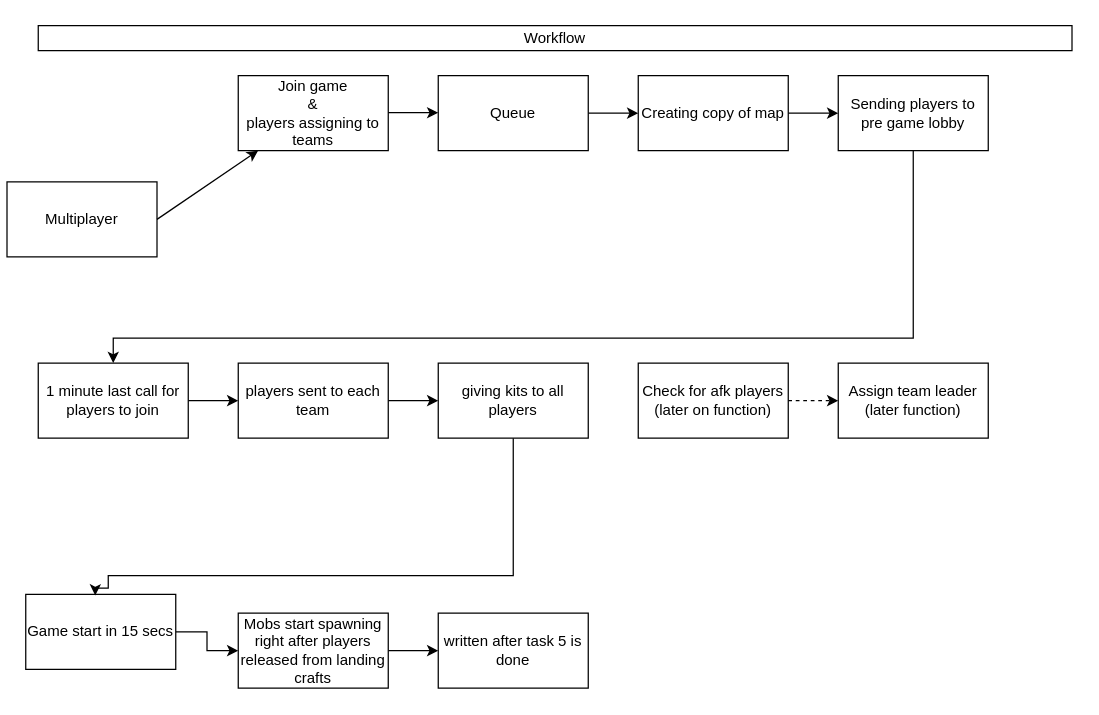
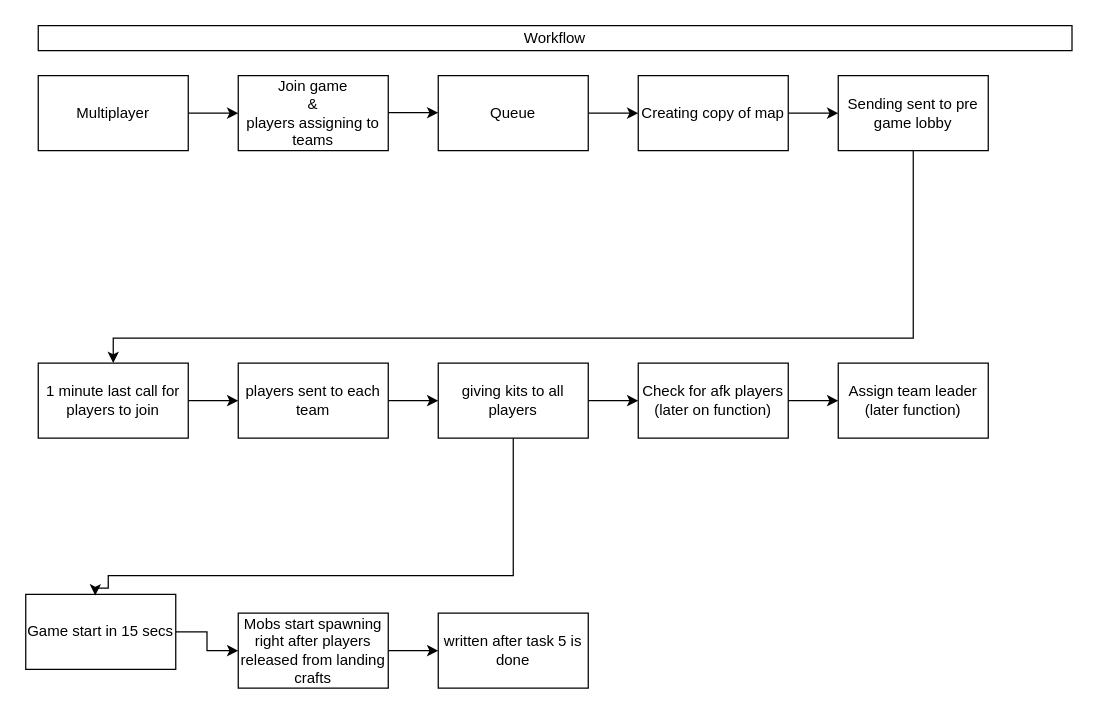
(913, 113) -> (913, 113)
(82, 219) -> (113, 113)
none -> (609, 401)
(808, 401) -> (808, 401)
